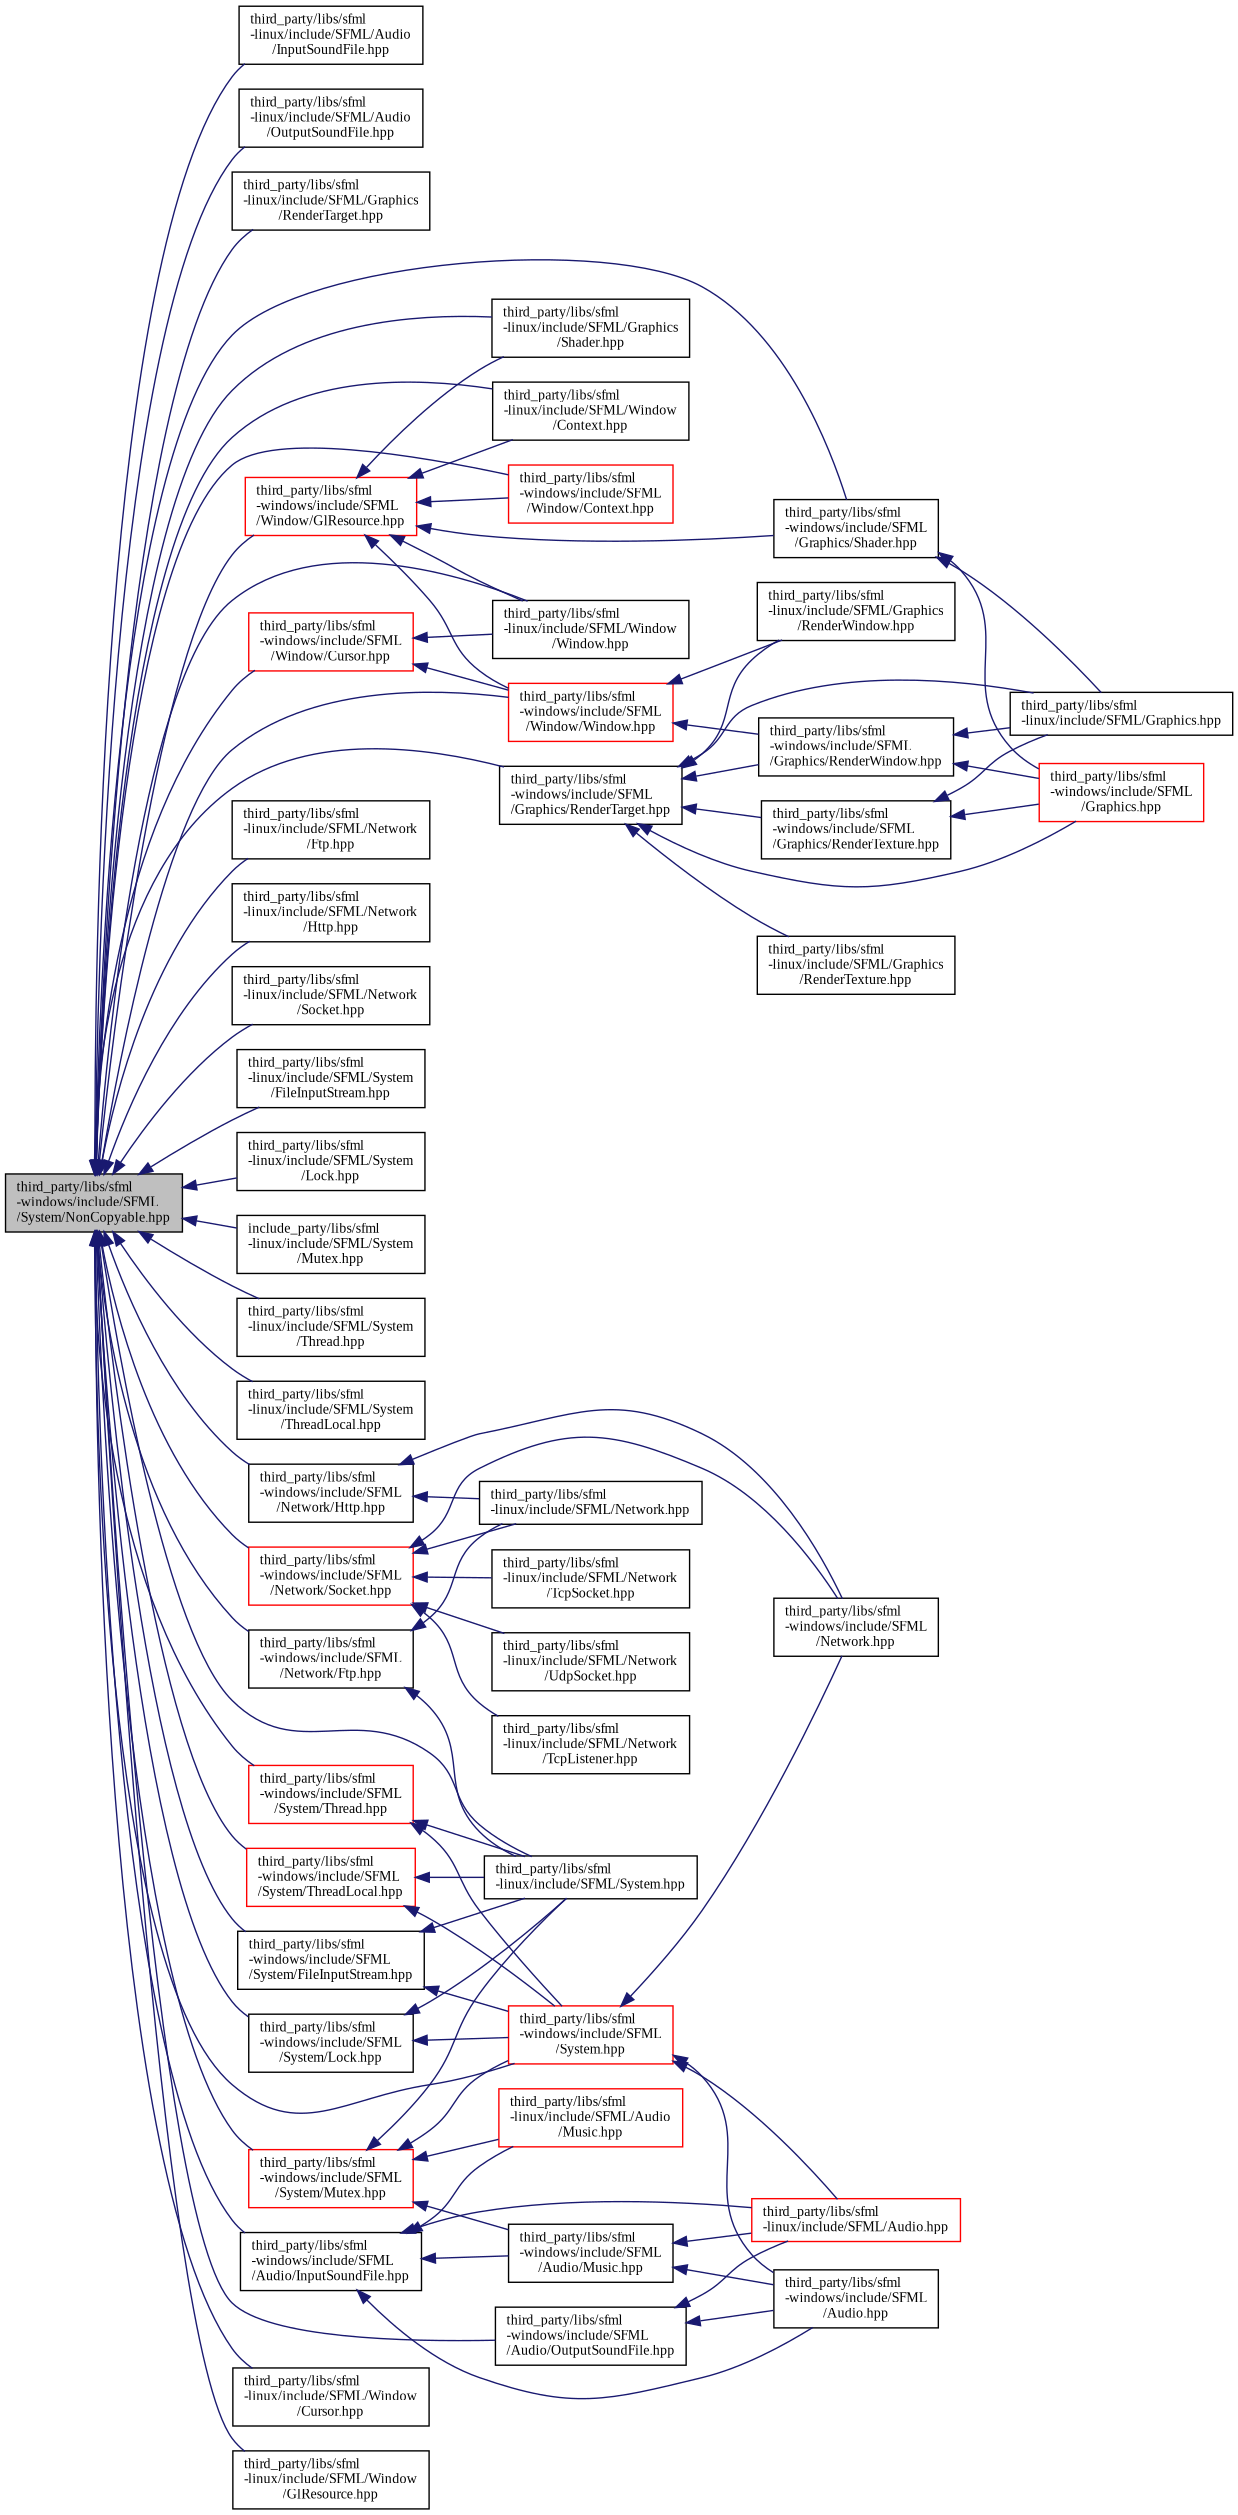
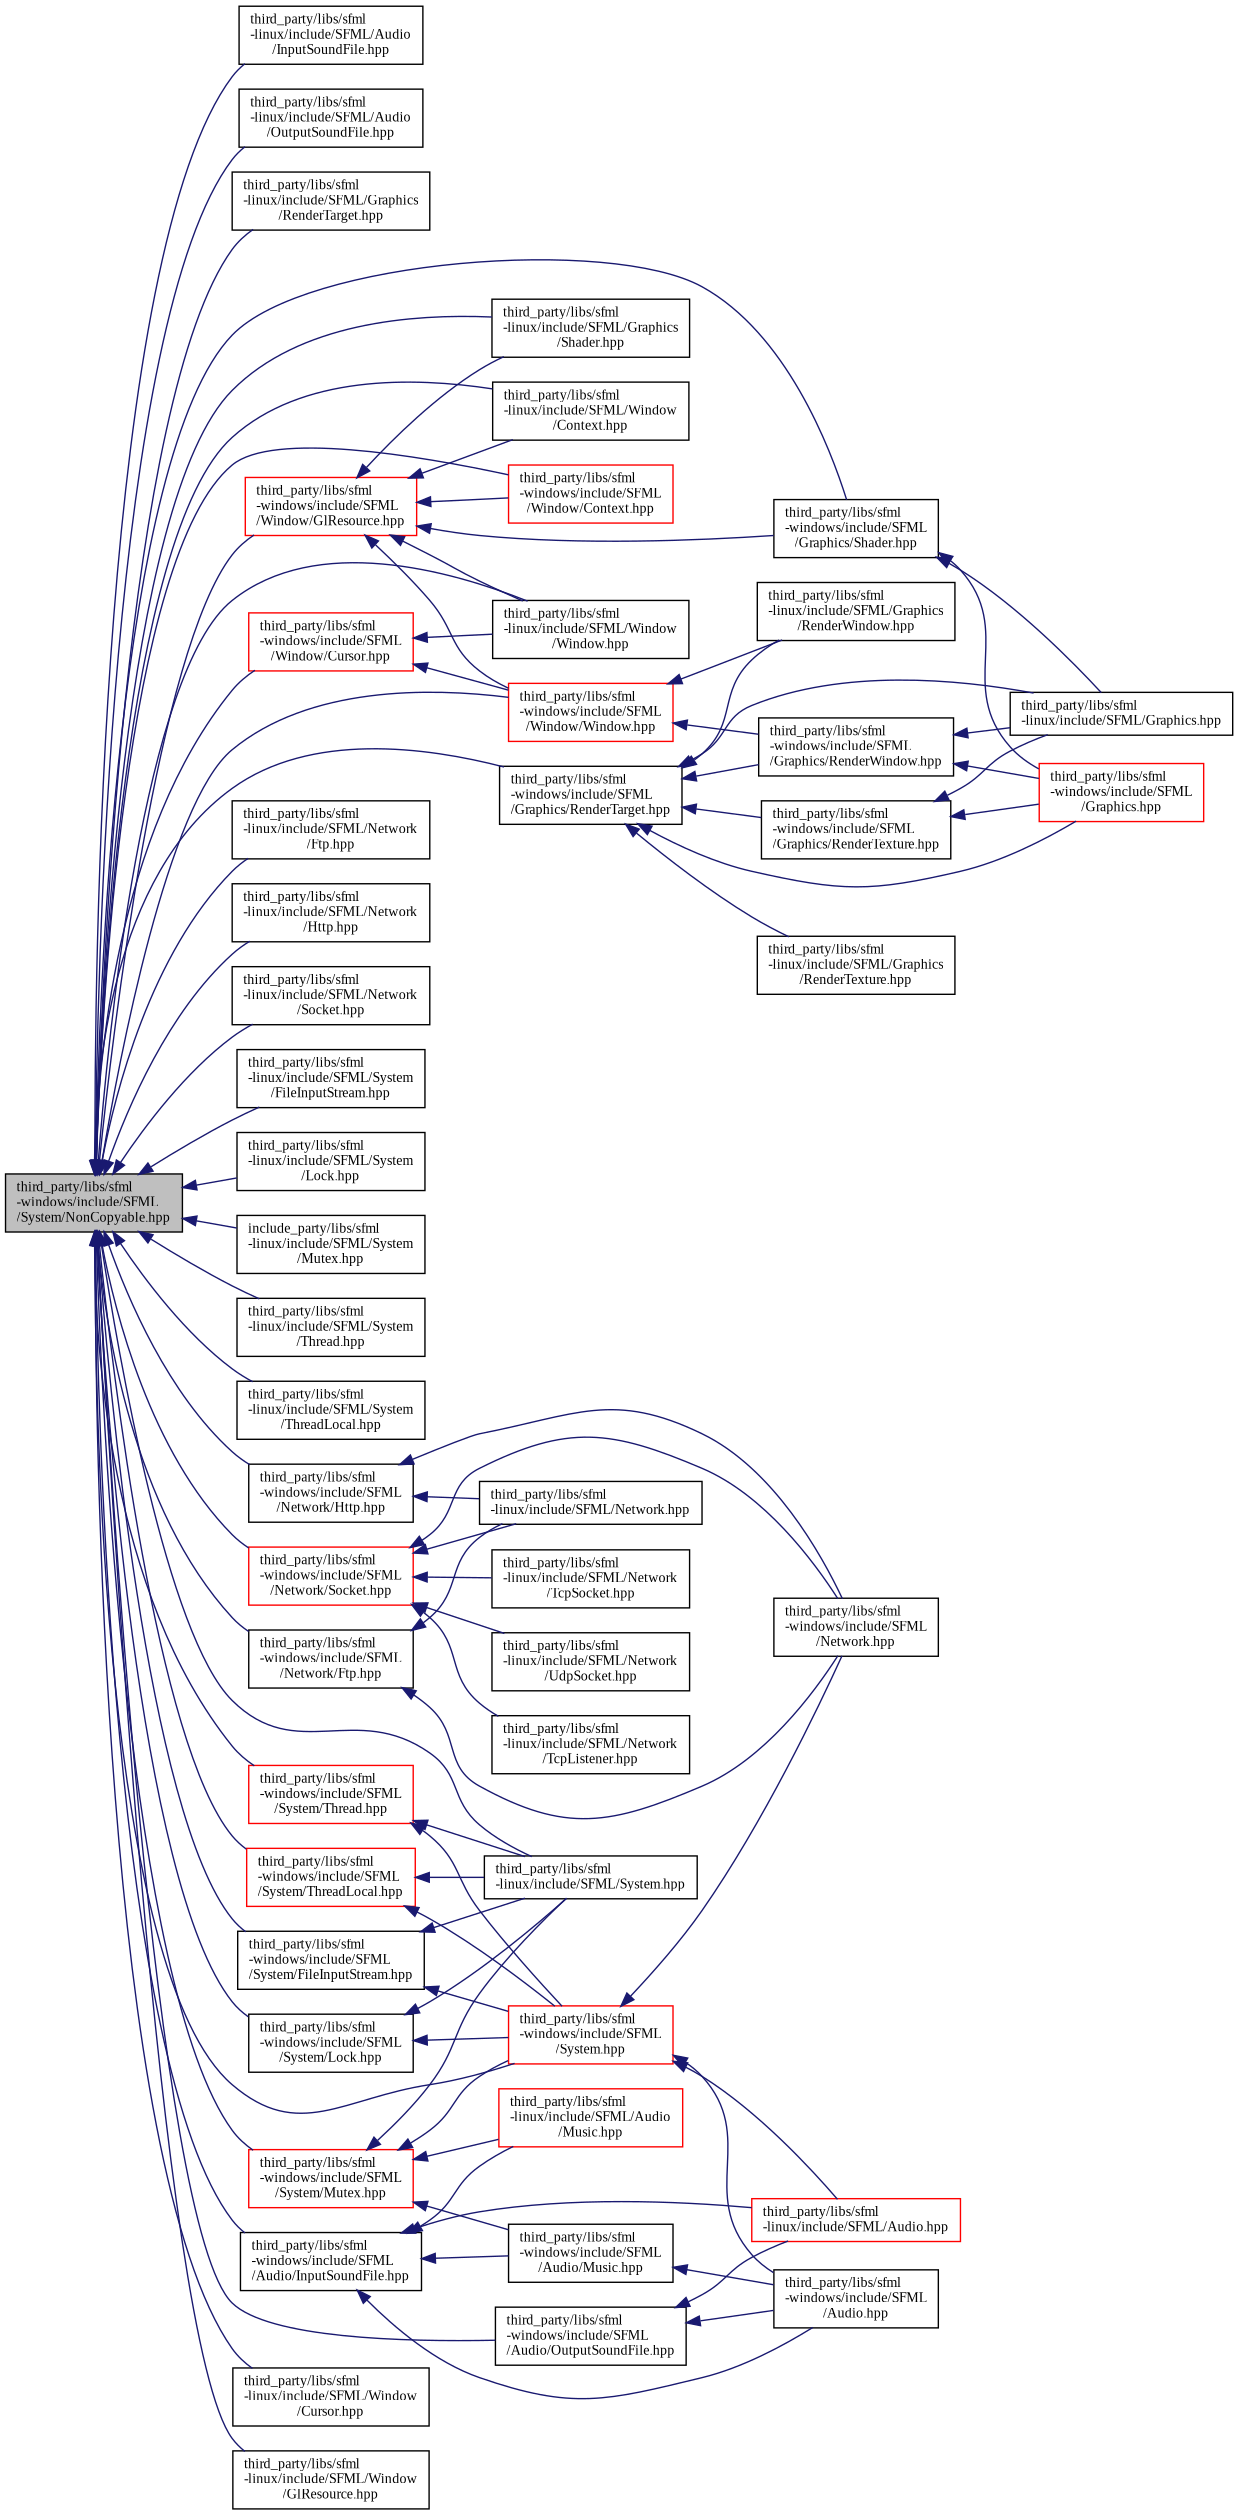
(453, 1763) -> (627, 1813)
(719, 2237) -> none
